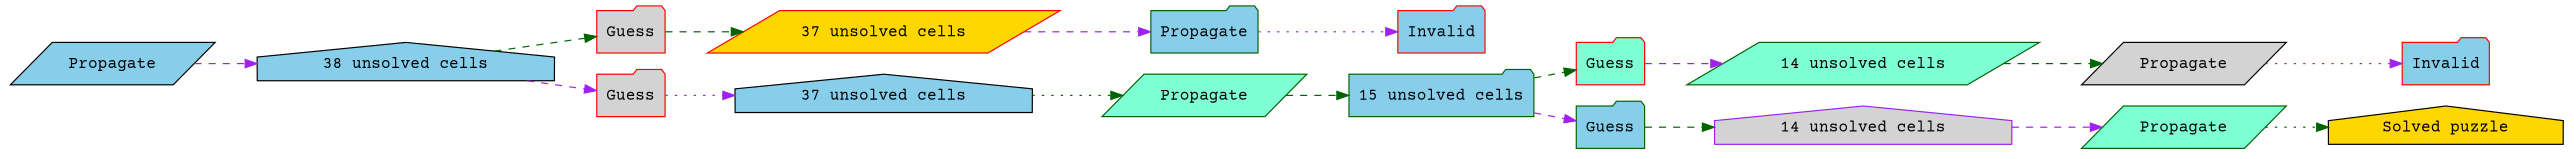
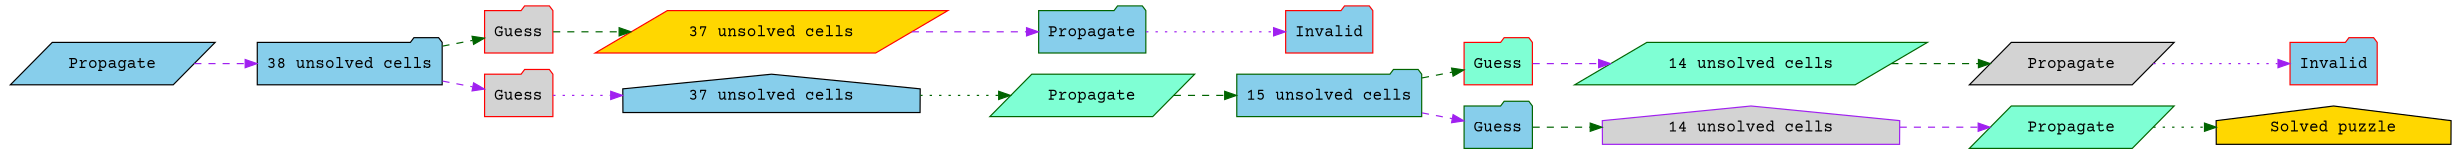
(406, 64) -> (350, 64)
